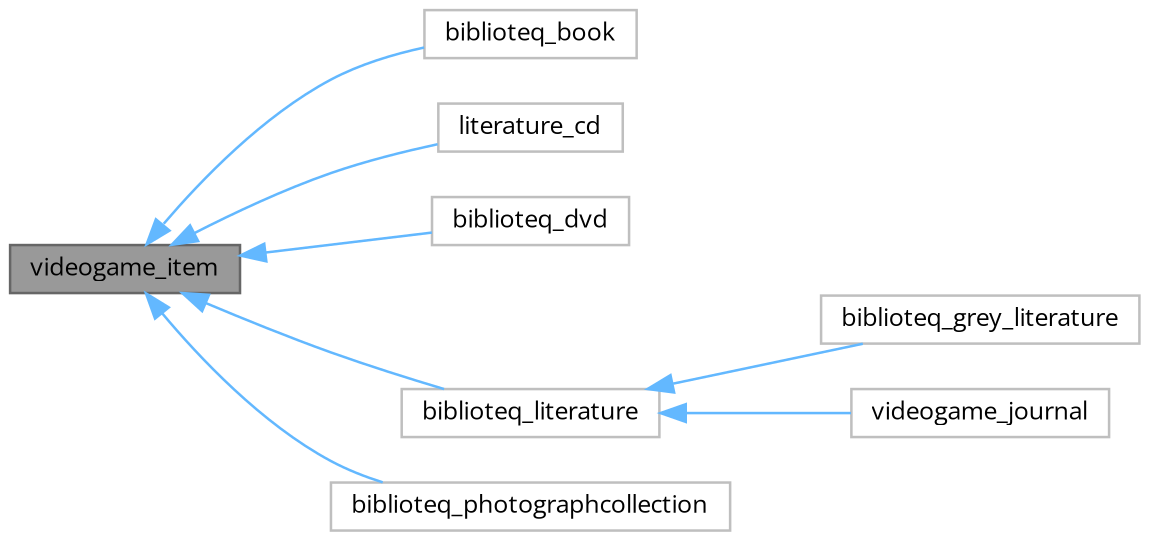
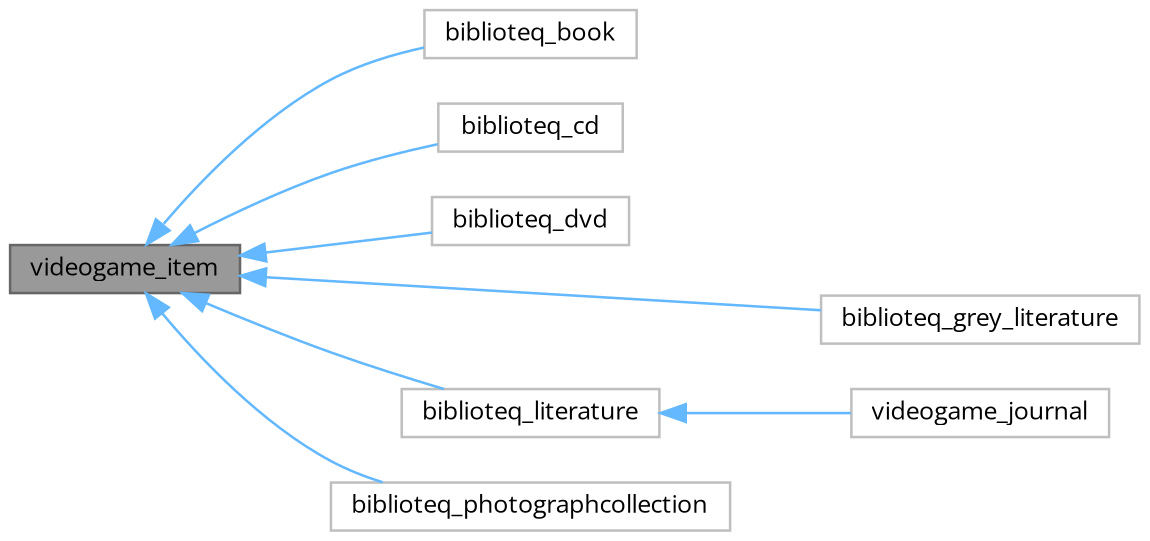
(531, 128) -> (531, 128)
(768, 364) -> (543, 294)
